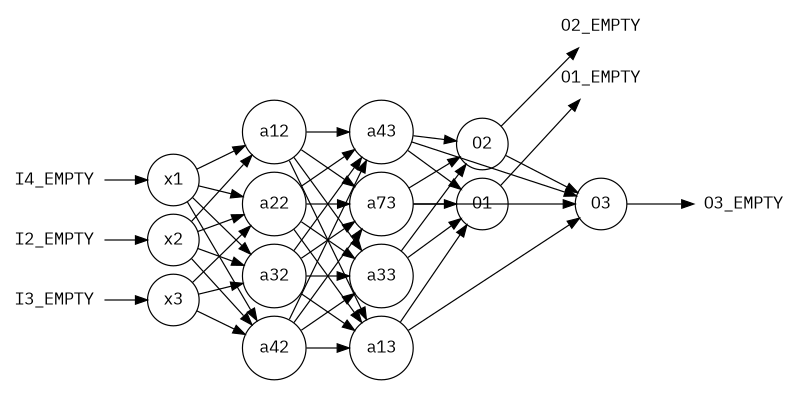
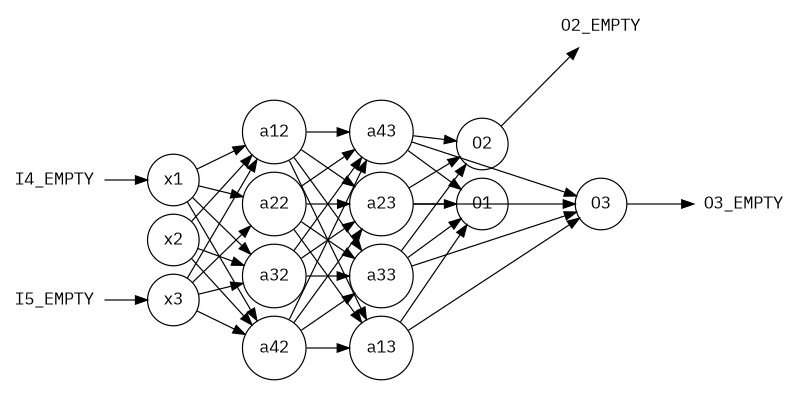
(601, 78) -> none
(536, 171) -> (469, 247)
(381, 204) -> (381, 204)
none -> (224, 216)
(215, 225) -> none
(55, 240) -> none
(55, 300) -> (55, 300)
(323, 309) -> none
